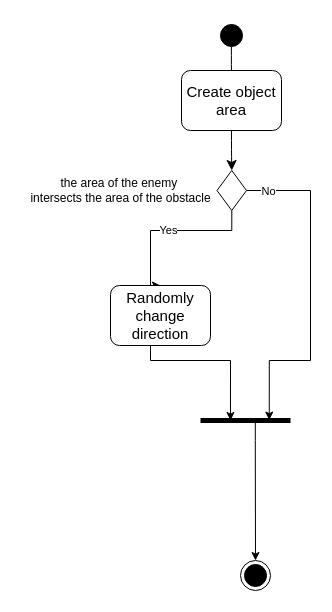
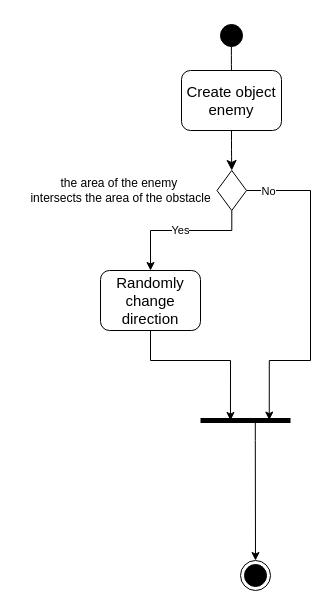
(232, 101) -> (232, 101)
(161, 316) -> (151, 301)
